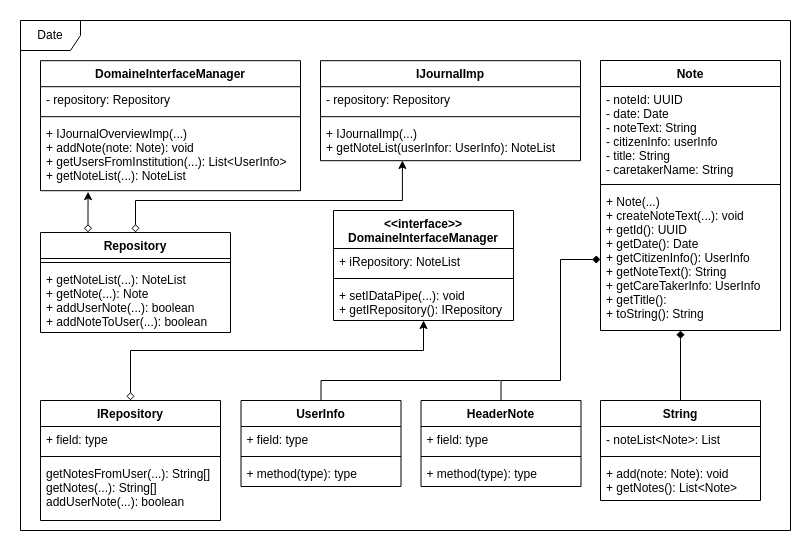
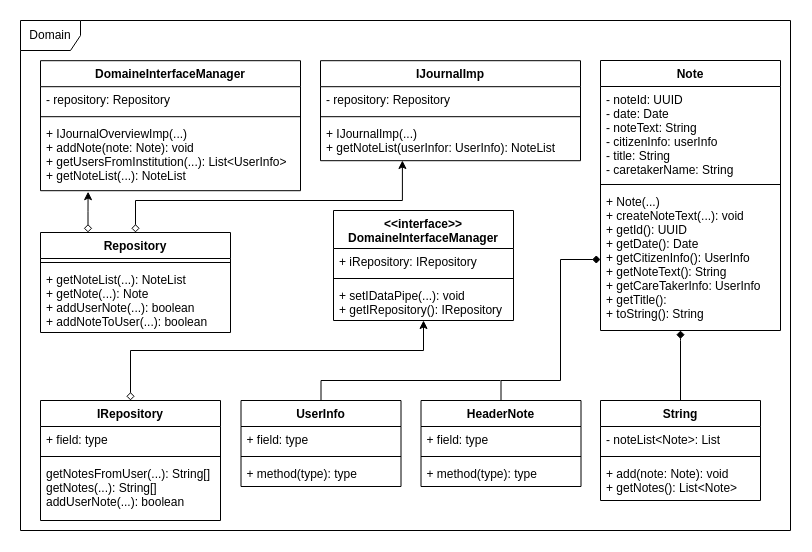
(51, 36) -> (51, 36)
(407, 262) -> (417, 262)
